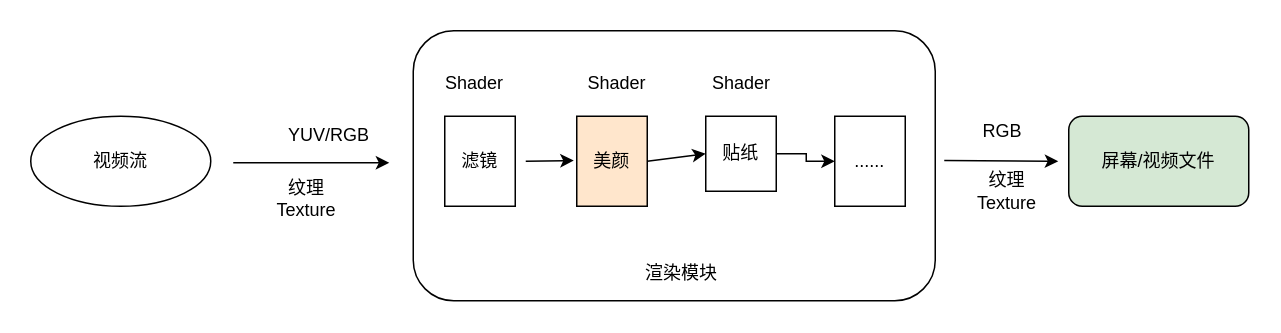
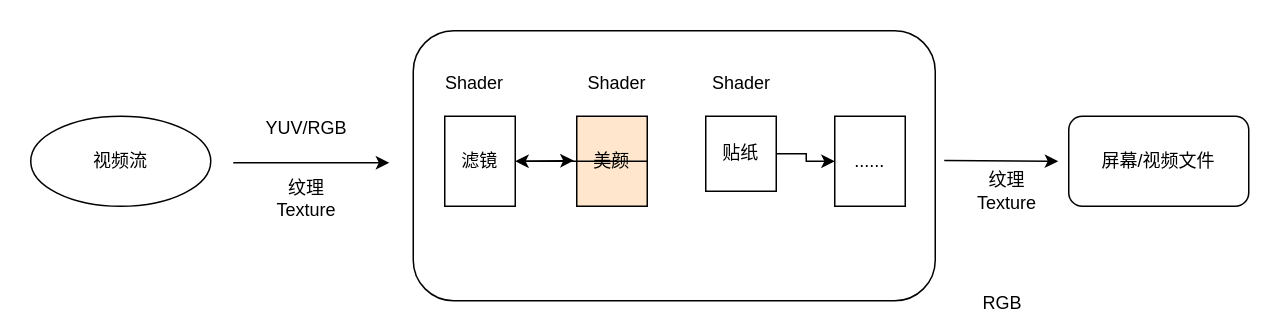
(1003, 131) -> (1003, 304)
(329, 136) -> (307, 128)
(671, 158) -> (609, 161)
(1159, 161) -> (1159, 161)
(682, 274) -> none
